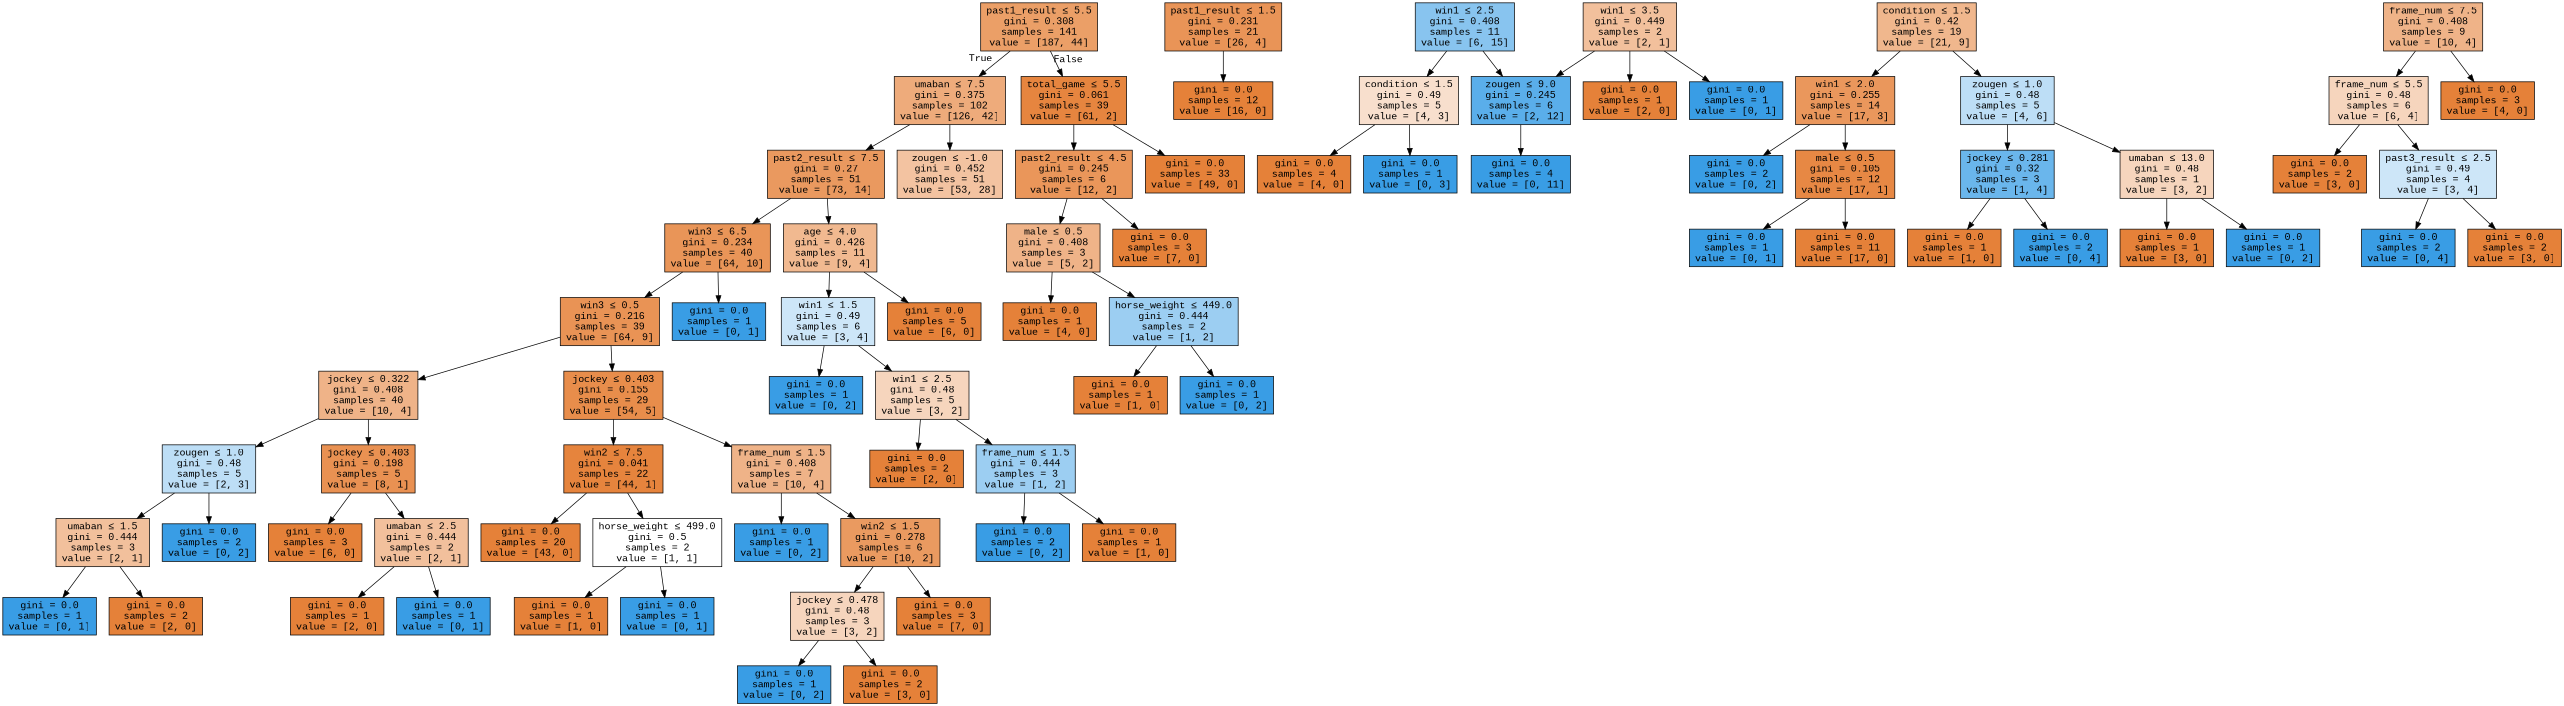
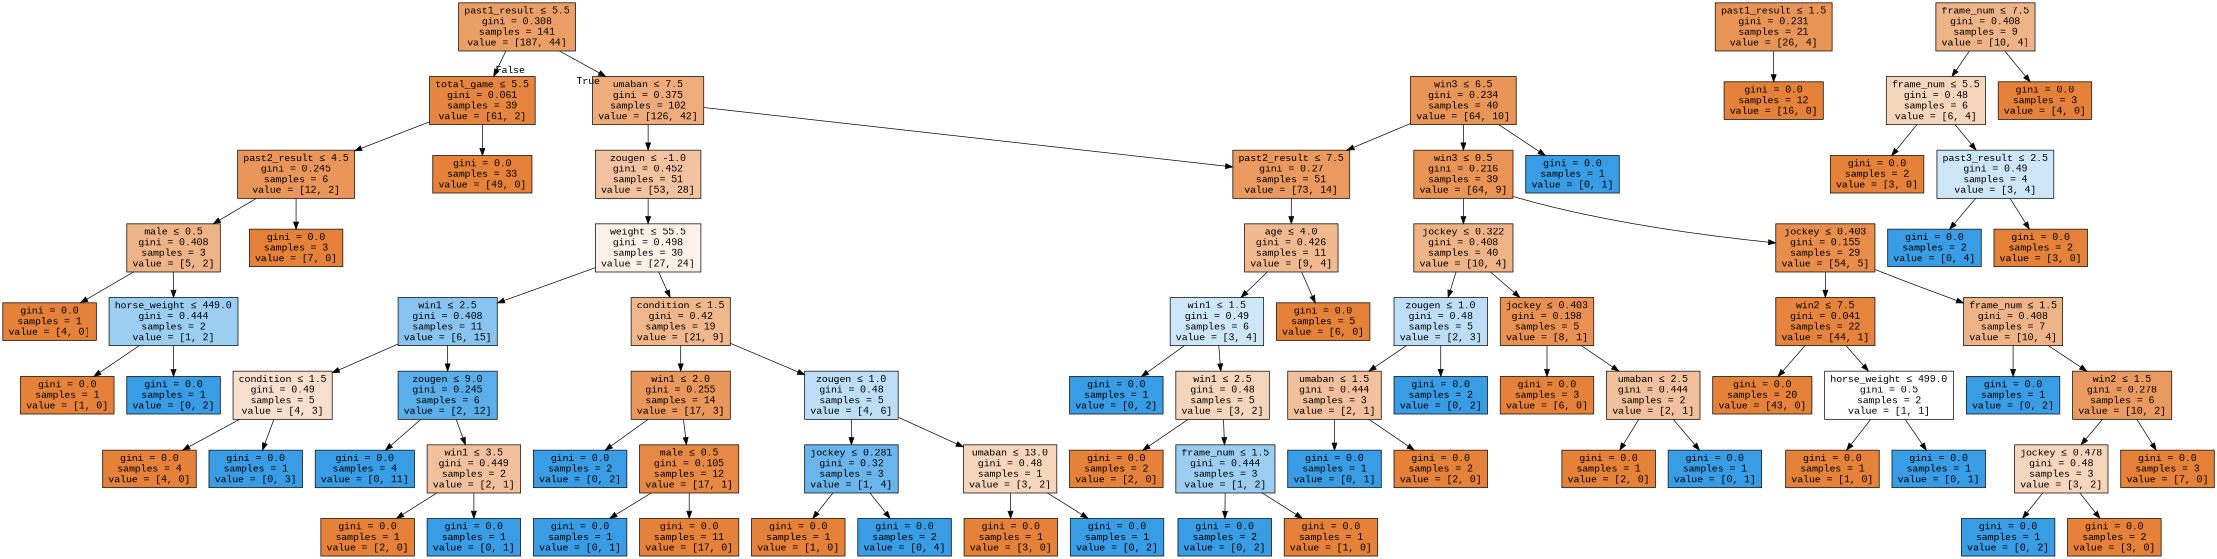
(1578, 62) -> (460, 429)
(775, 209) -> (1382, 135)
none -> (648, 248)
